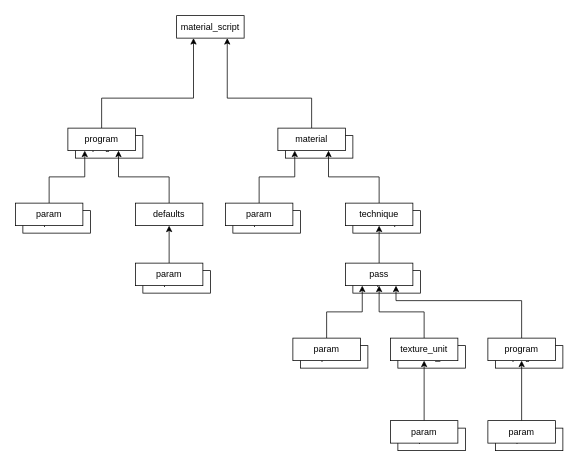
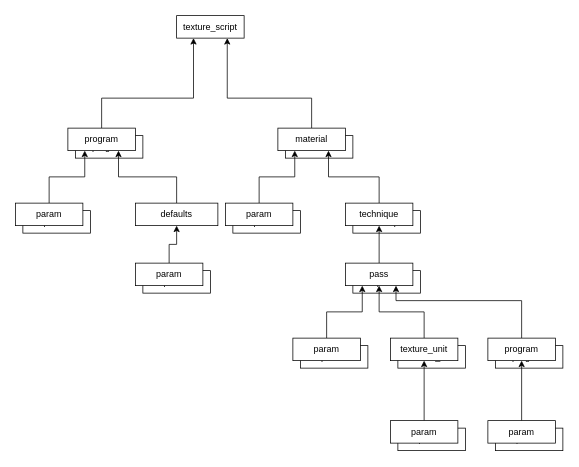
(210, 27) -> (210, 27)
(169, 214) -> (177, 214)
